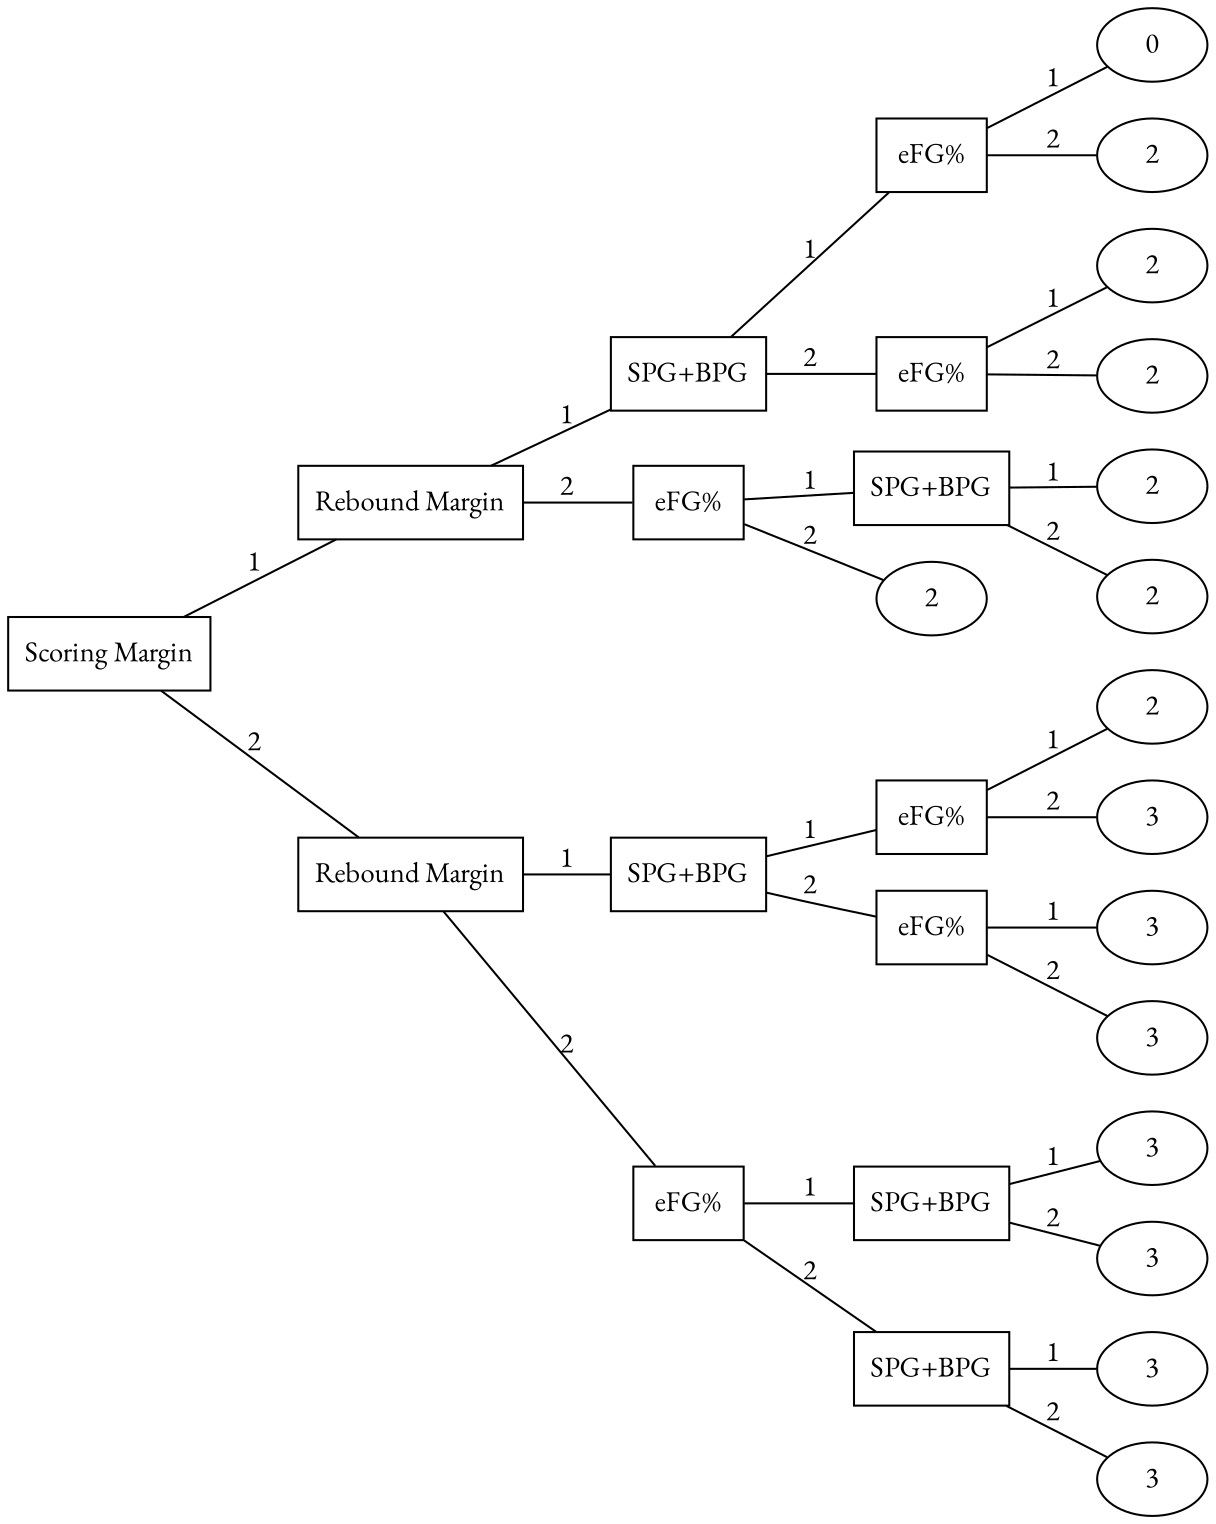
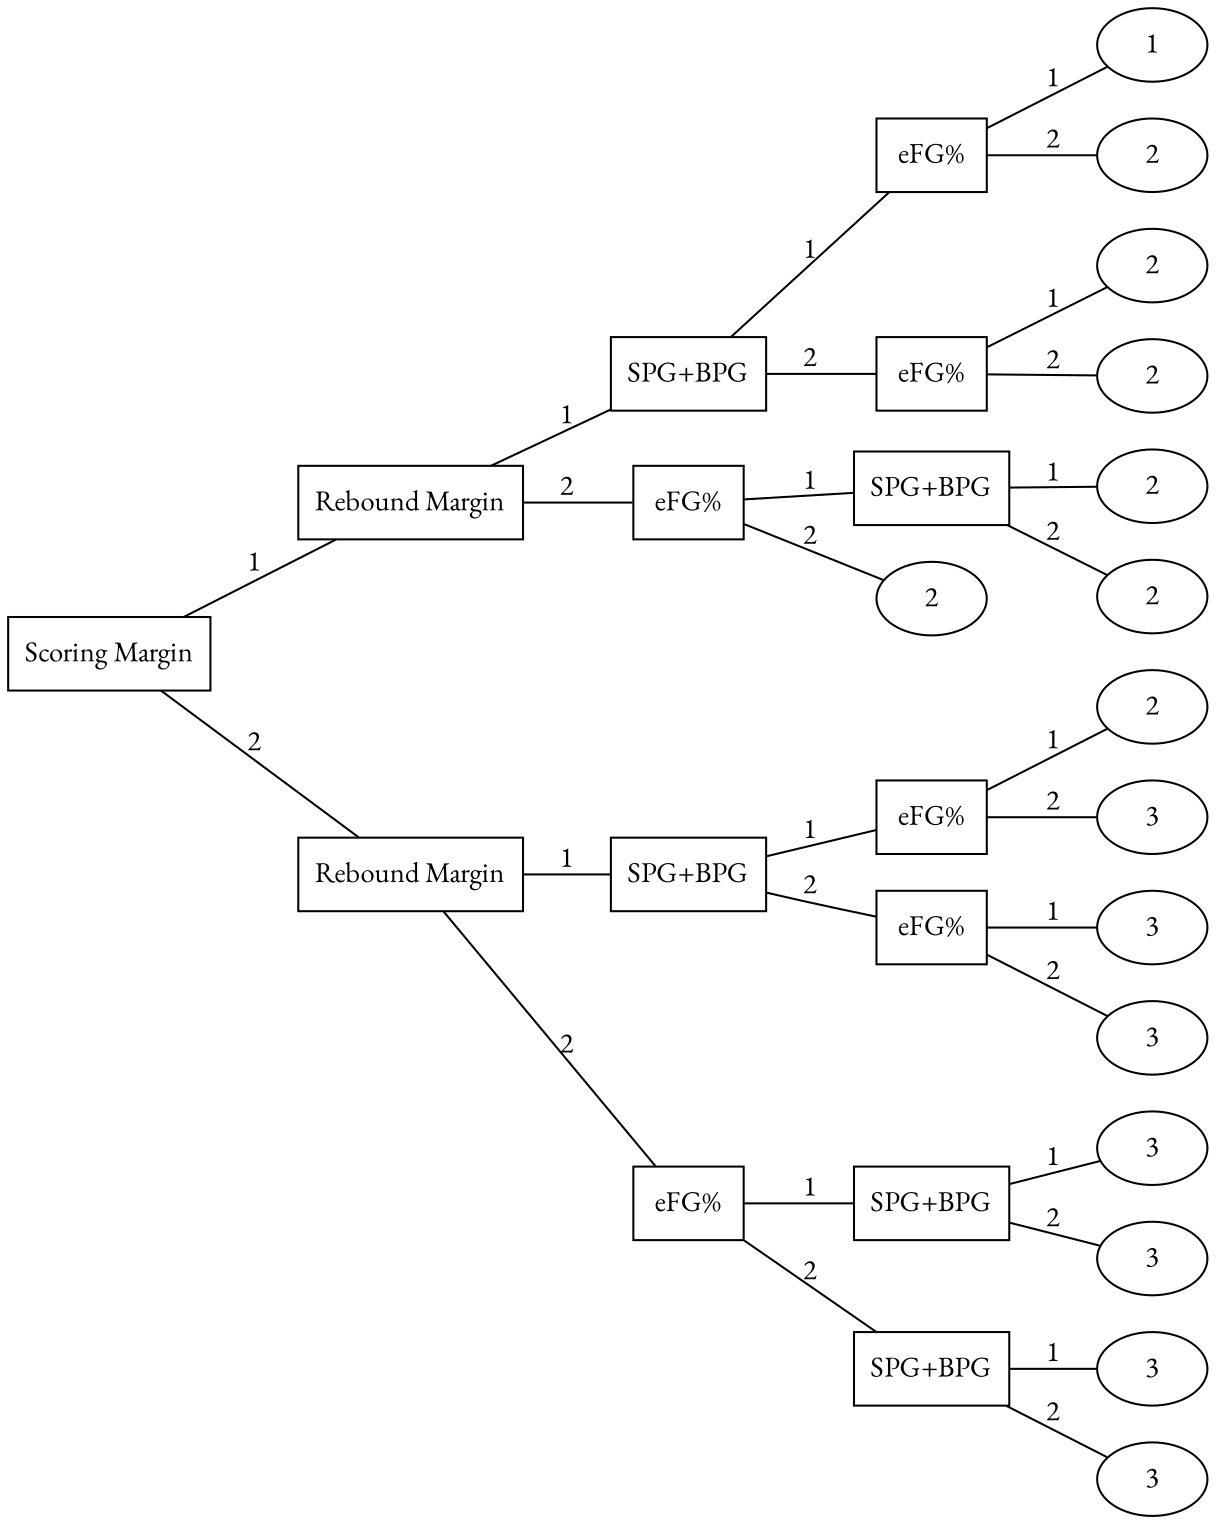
(1152, 45) -> (1152, 45)
